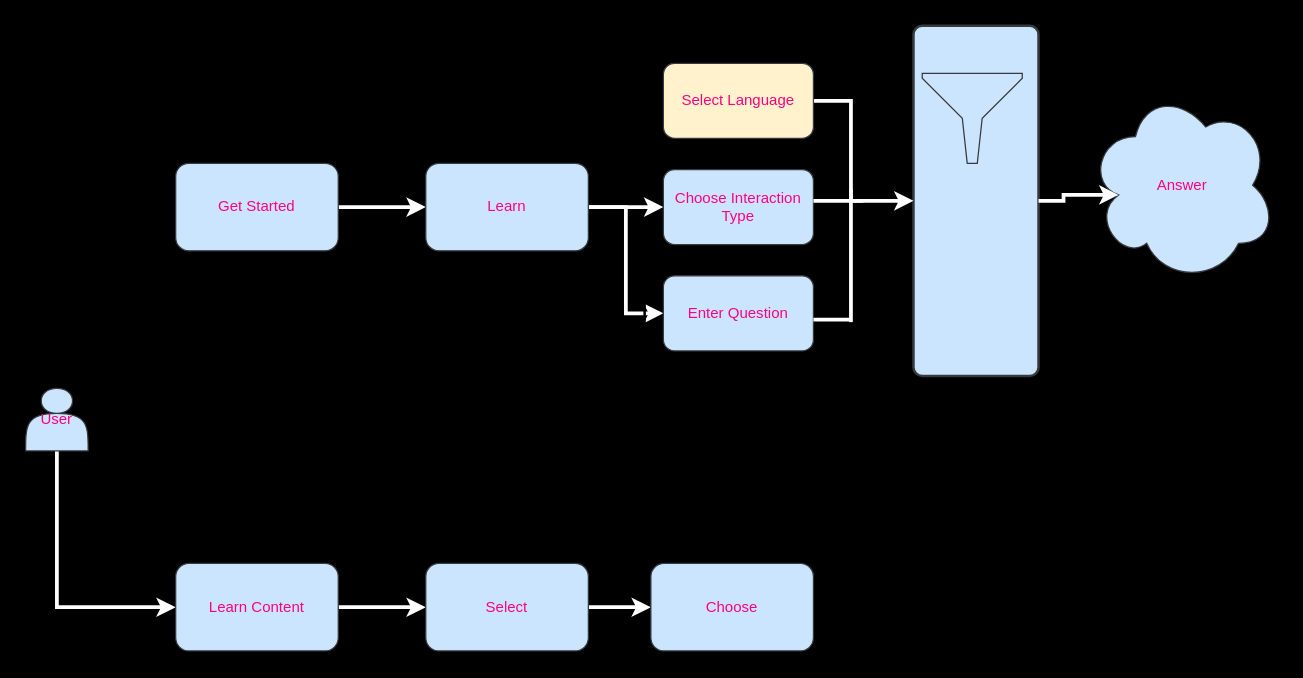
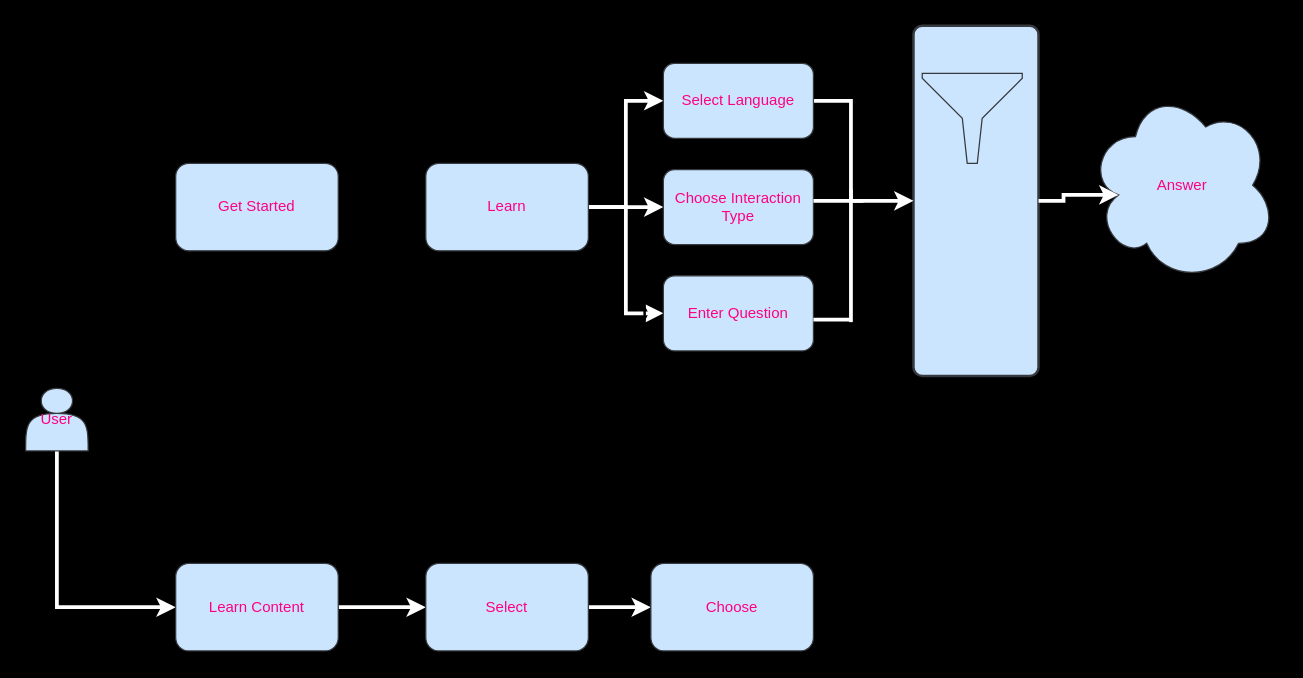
(738, 101) -> (738, 101)
none -> (626, 141)
(376, 207) -> none
